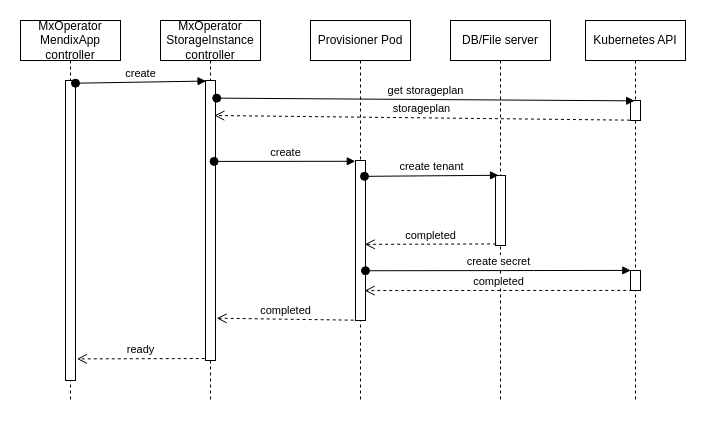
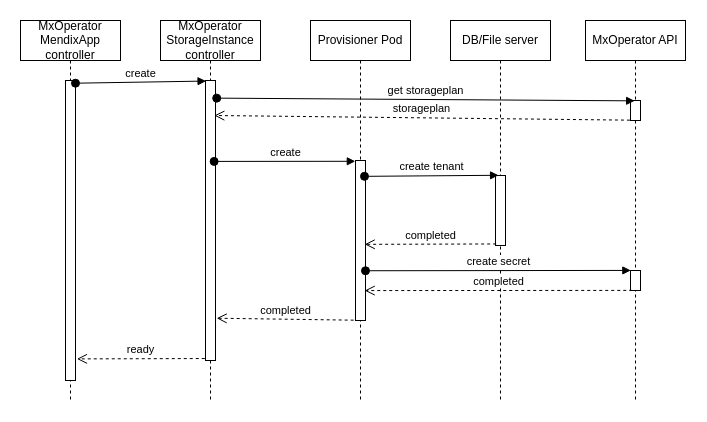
(636, 41) -> (636, 41)
